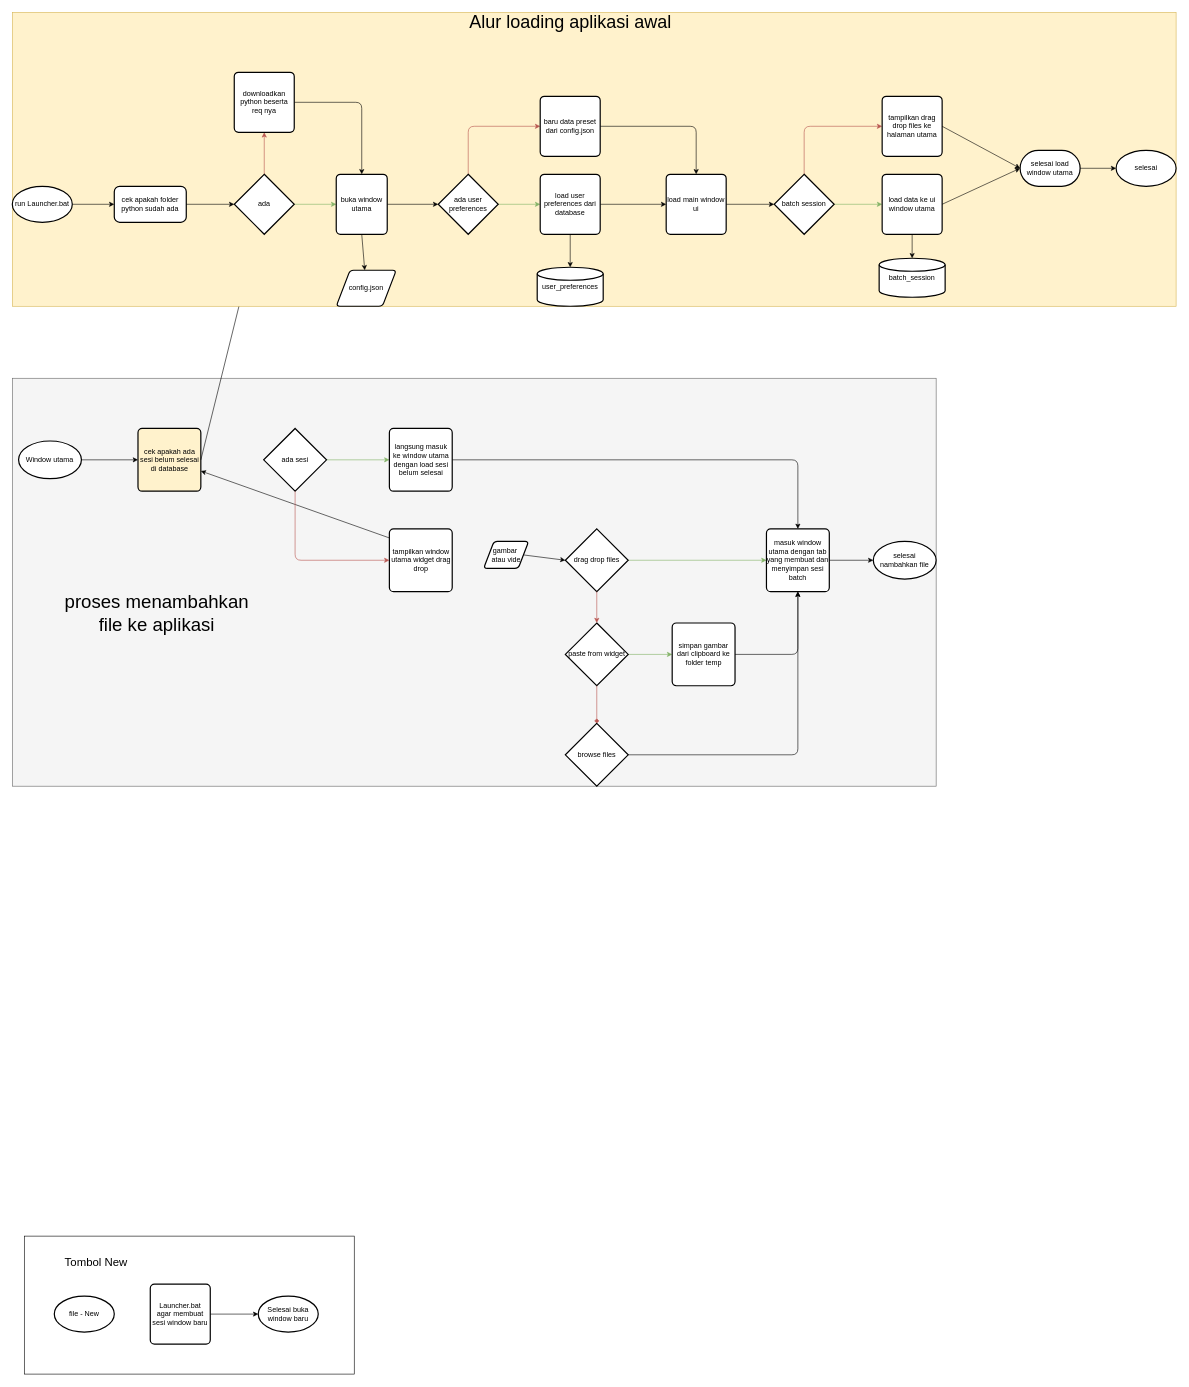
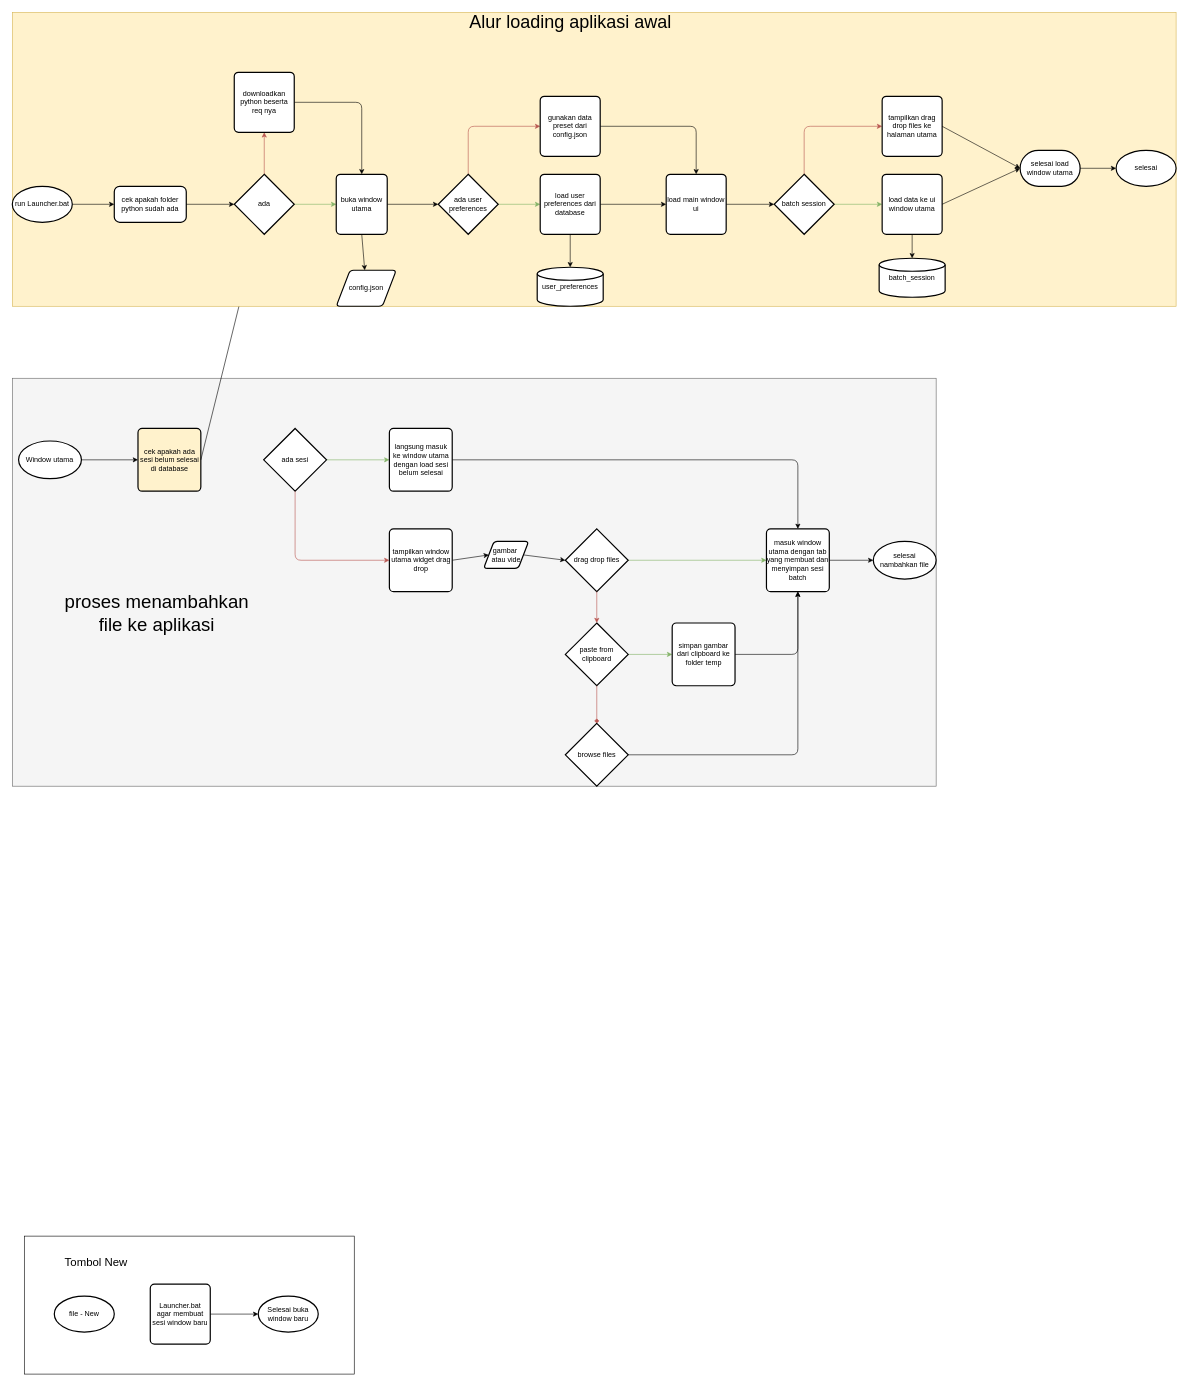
(570, 126) -> (570, 126)
(298, 506) -> (469, 558)
(597, 654) -> (597, 654)
